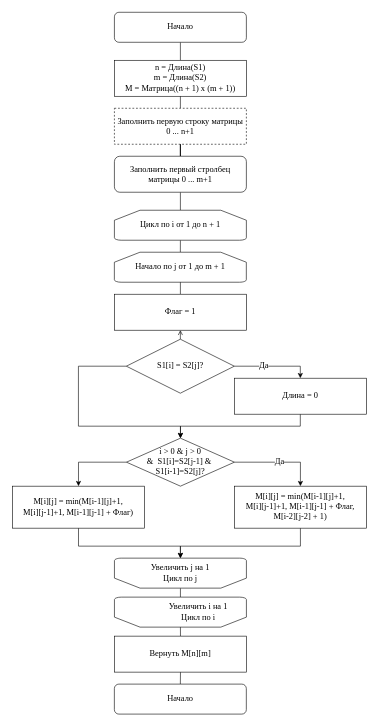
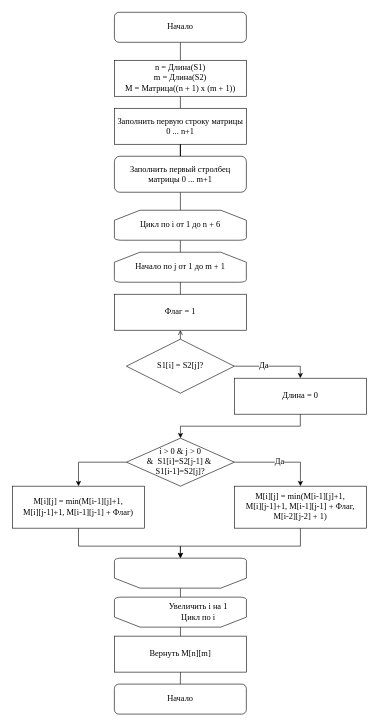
(180, 126) -> (180, 126)
(180, 225) -> (180, 225)
(78, 422) -> none
(180, 573) -> none
